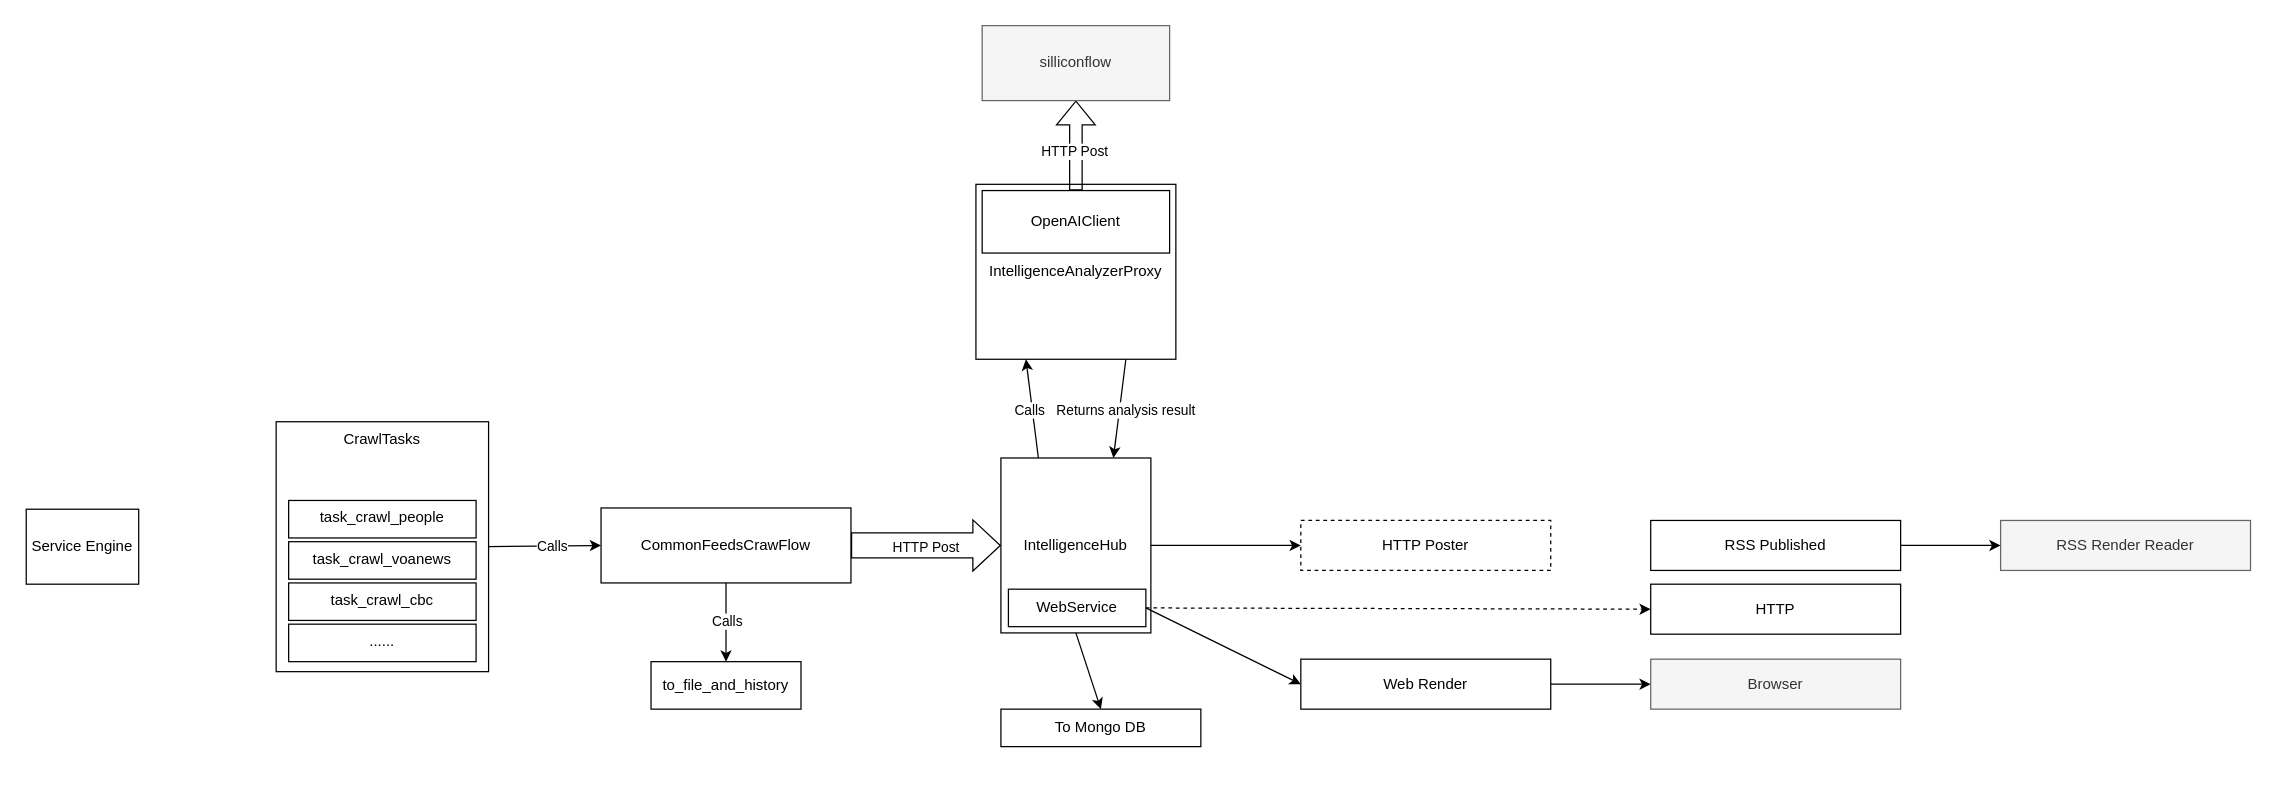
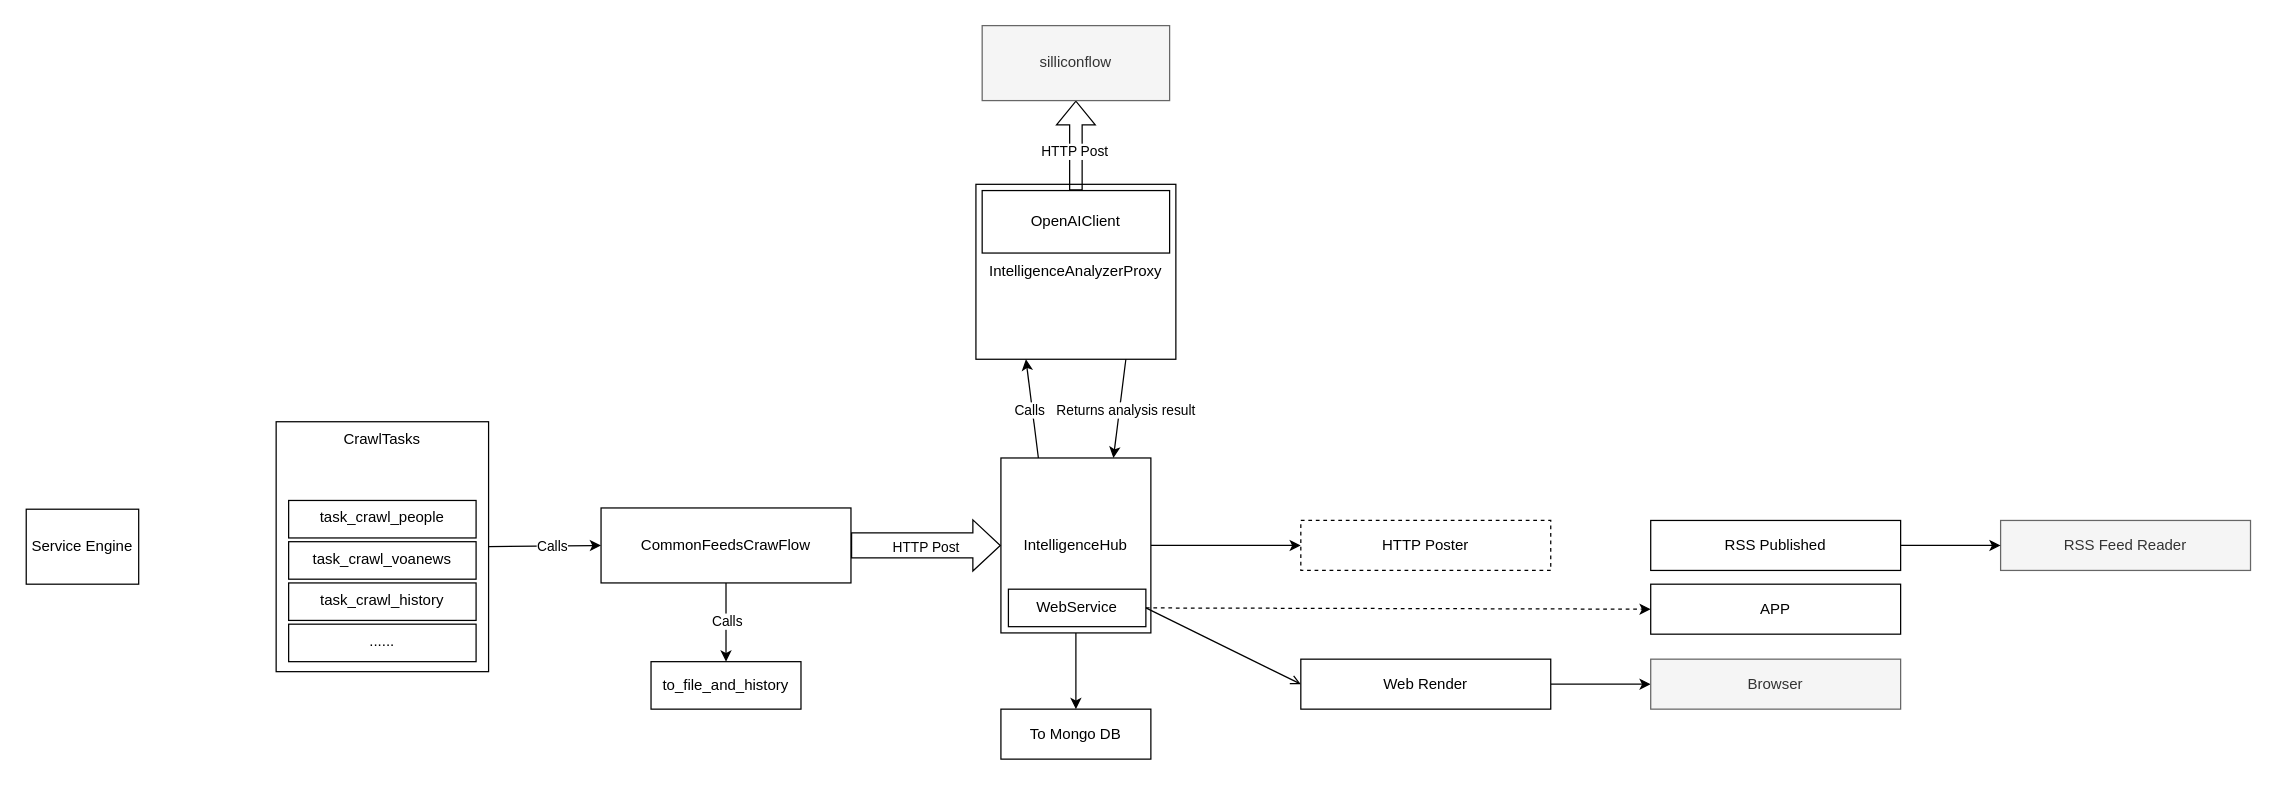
(2126, 546) -> (2126, 546)
(382, 601) -> (382, 601)
(1776, 609) -> (1776, 609)
(1292, 680) -> (1294, 681)
(1101, 728) -> (1076, 734)
